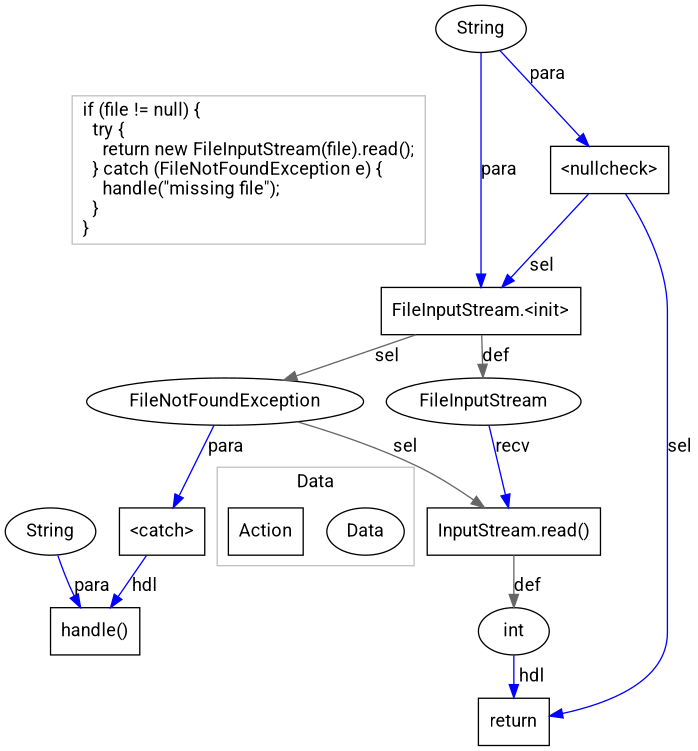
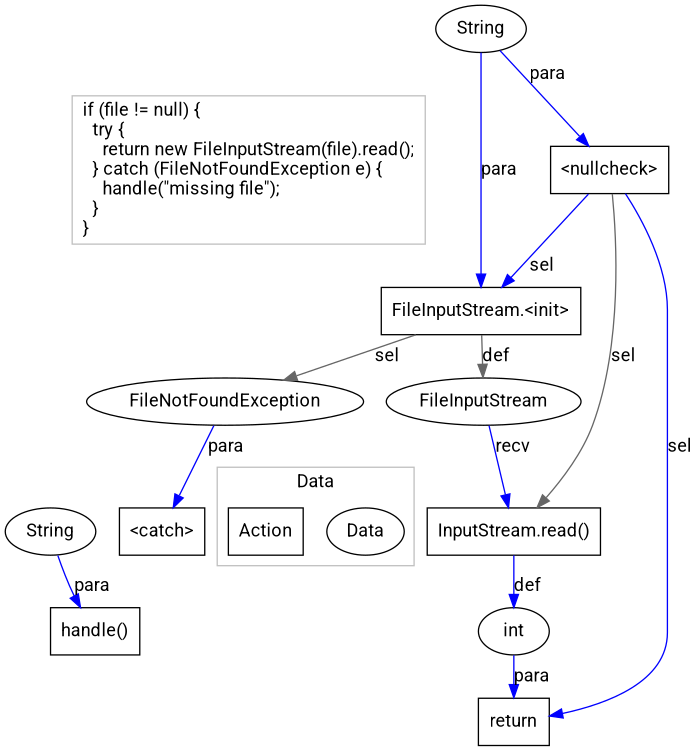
(389, 454) -> (610, 354)
(514, 575) -> (514, 575)
(132, 576) -> none
(532, 677) -> (532, 677)
